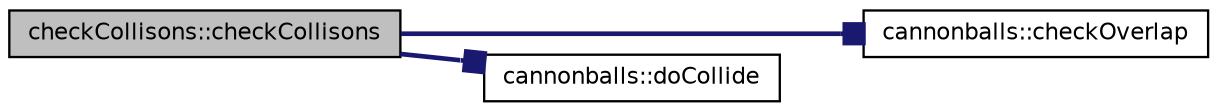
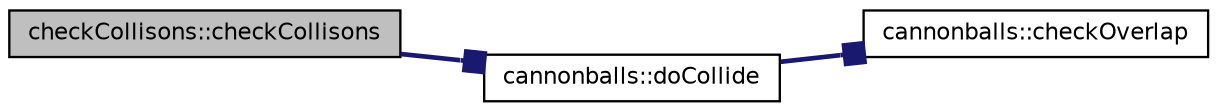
(620, 34) -> (810, 58)
